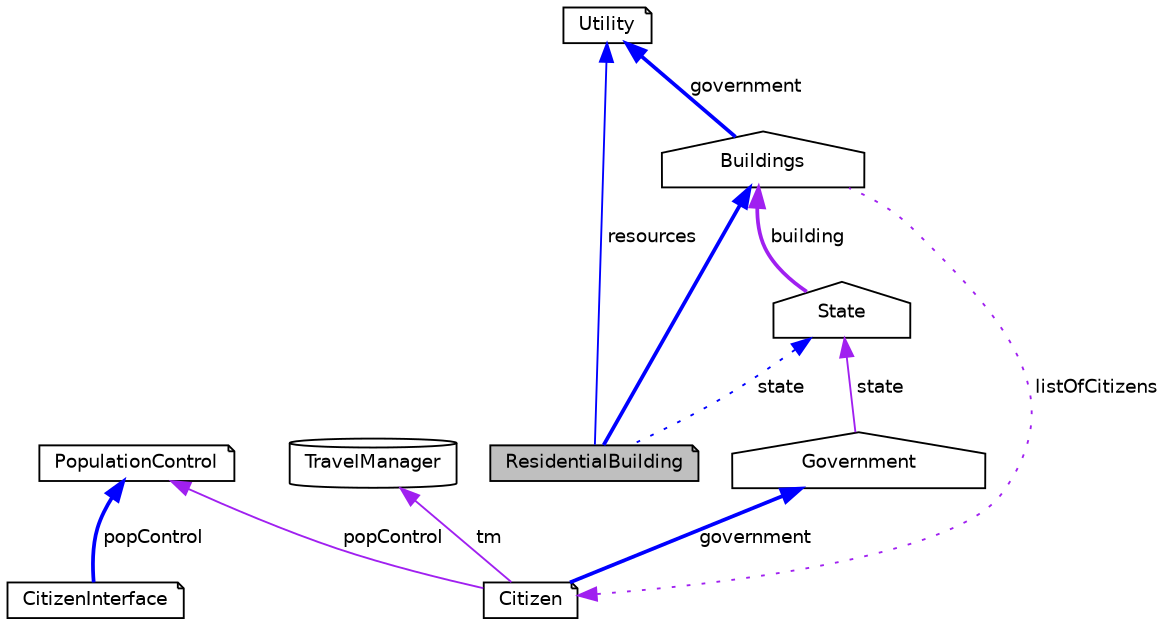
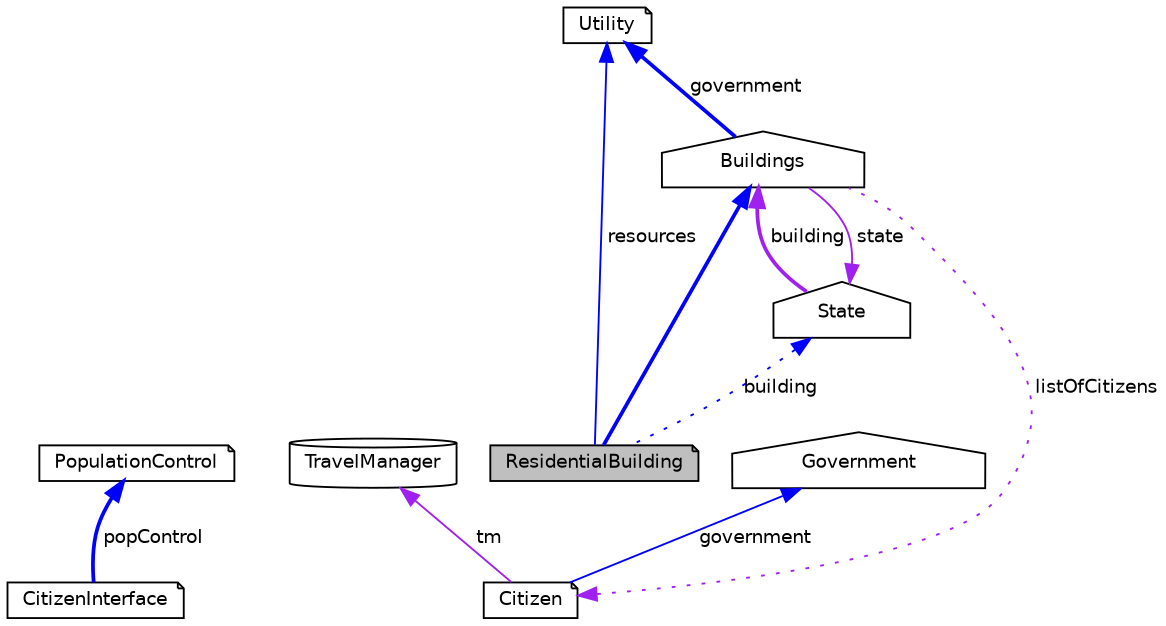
(778, 388) -> (778, 388)
(851, 395) -> (842, 220)
(676, 539) -> (676, 539)
(333, 547) -> none
